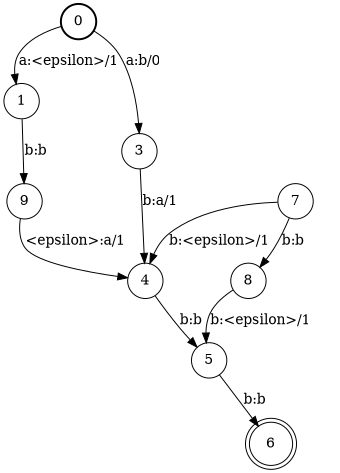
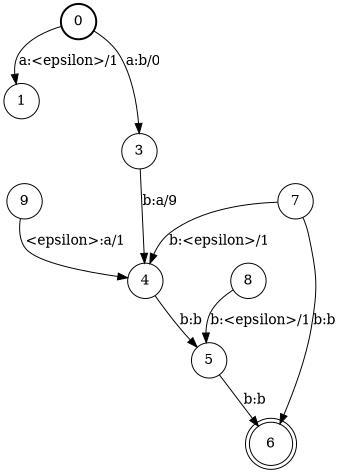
(23, 146) -> none
(160, 201) -> (160, 201)
(279, 240) -> (313, 318)
